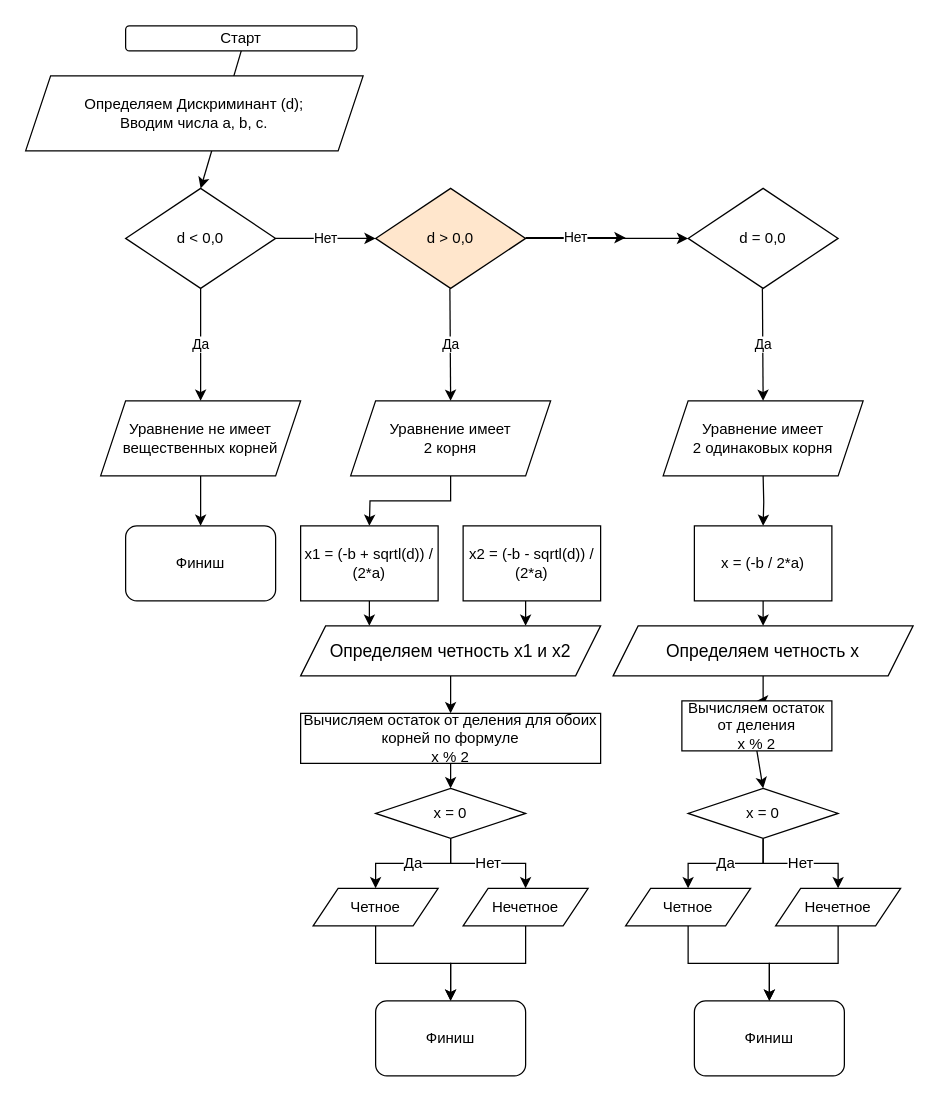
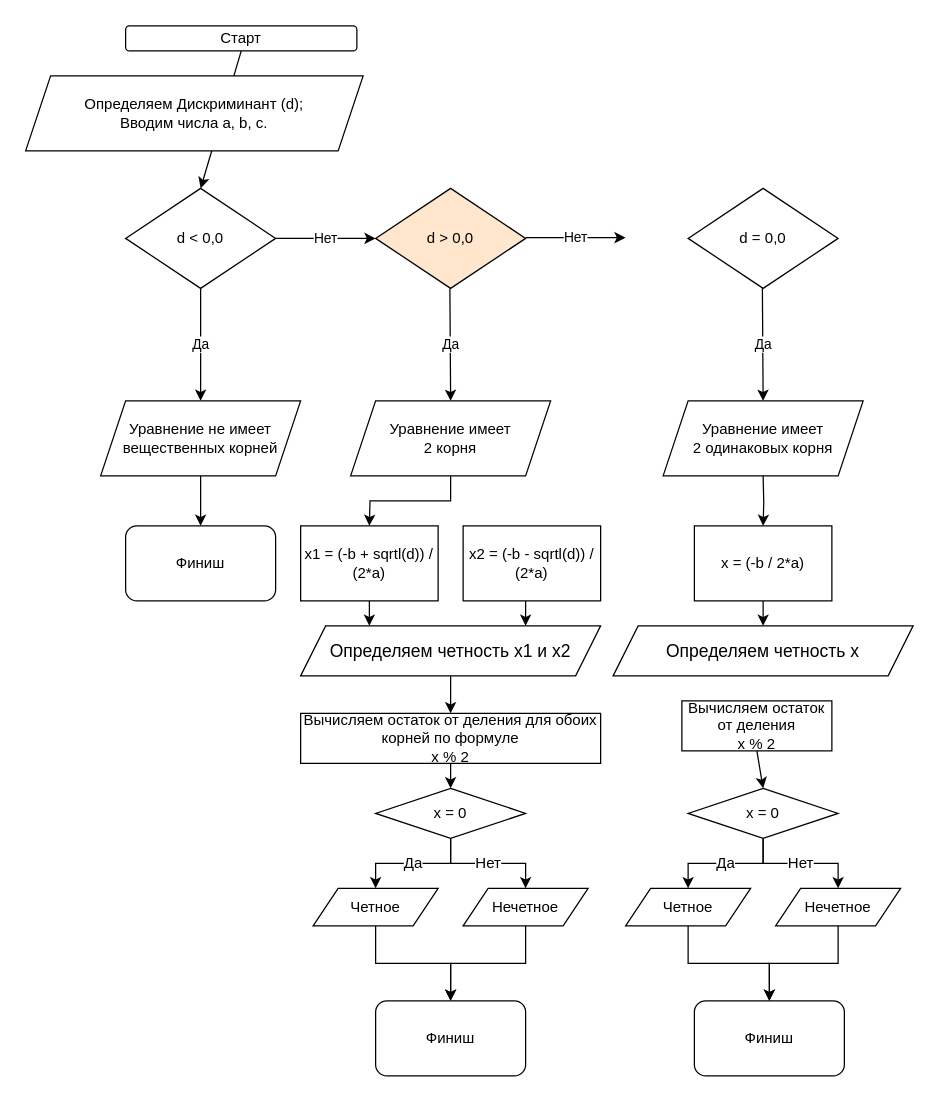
(651, 238) -> none
(763, 689) -> none
